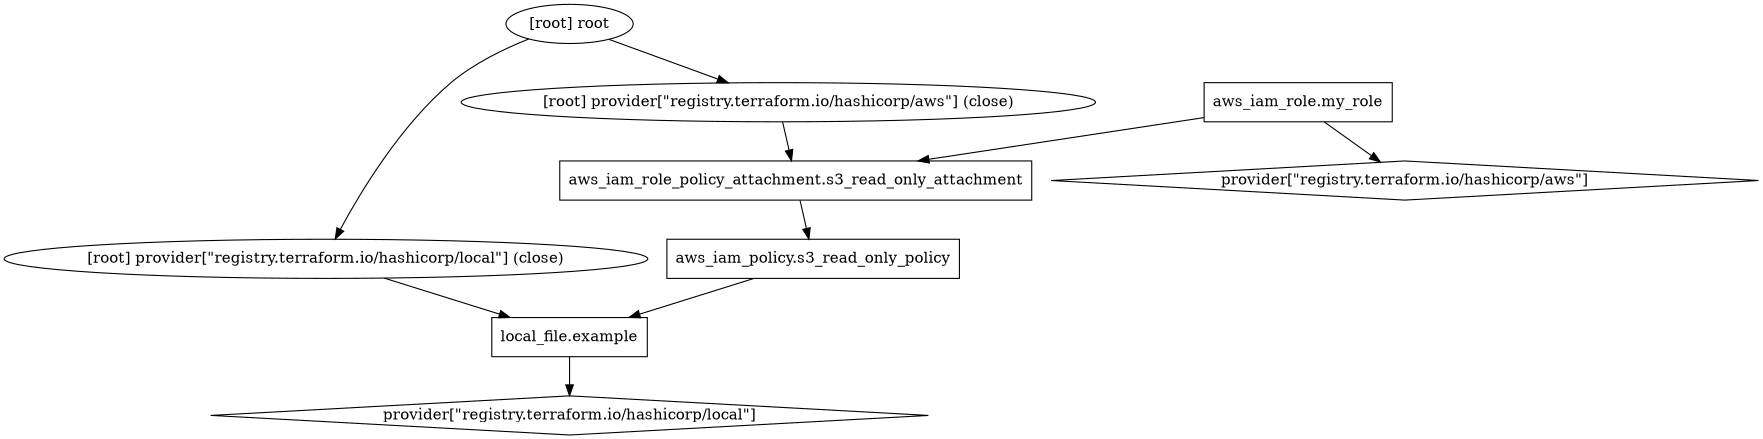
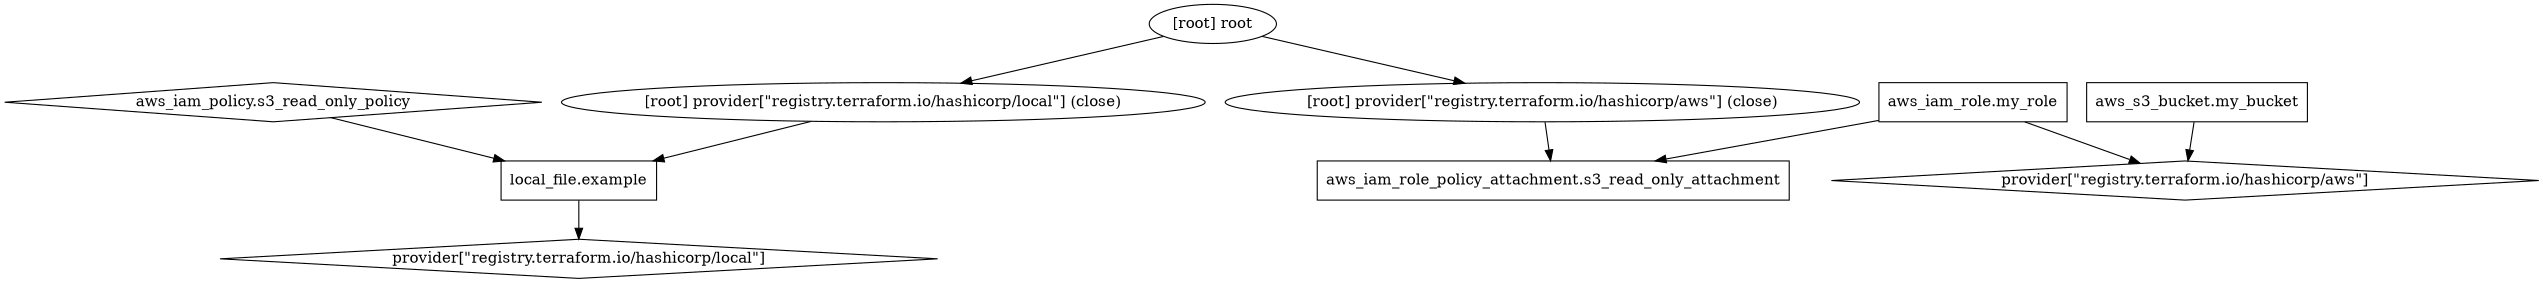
none -> (2197, 102)
(803, 214) -> none
(813, 259) -> (273, 102)
